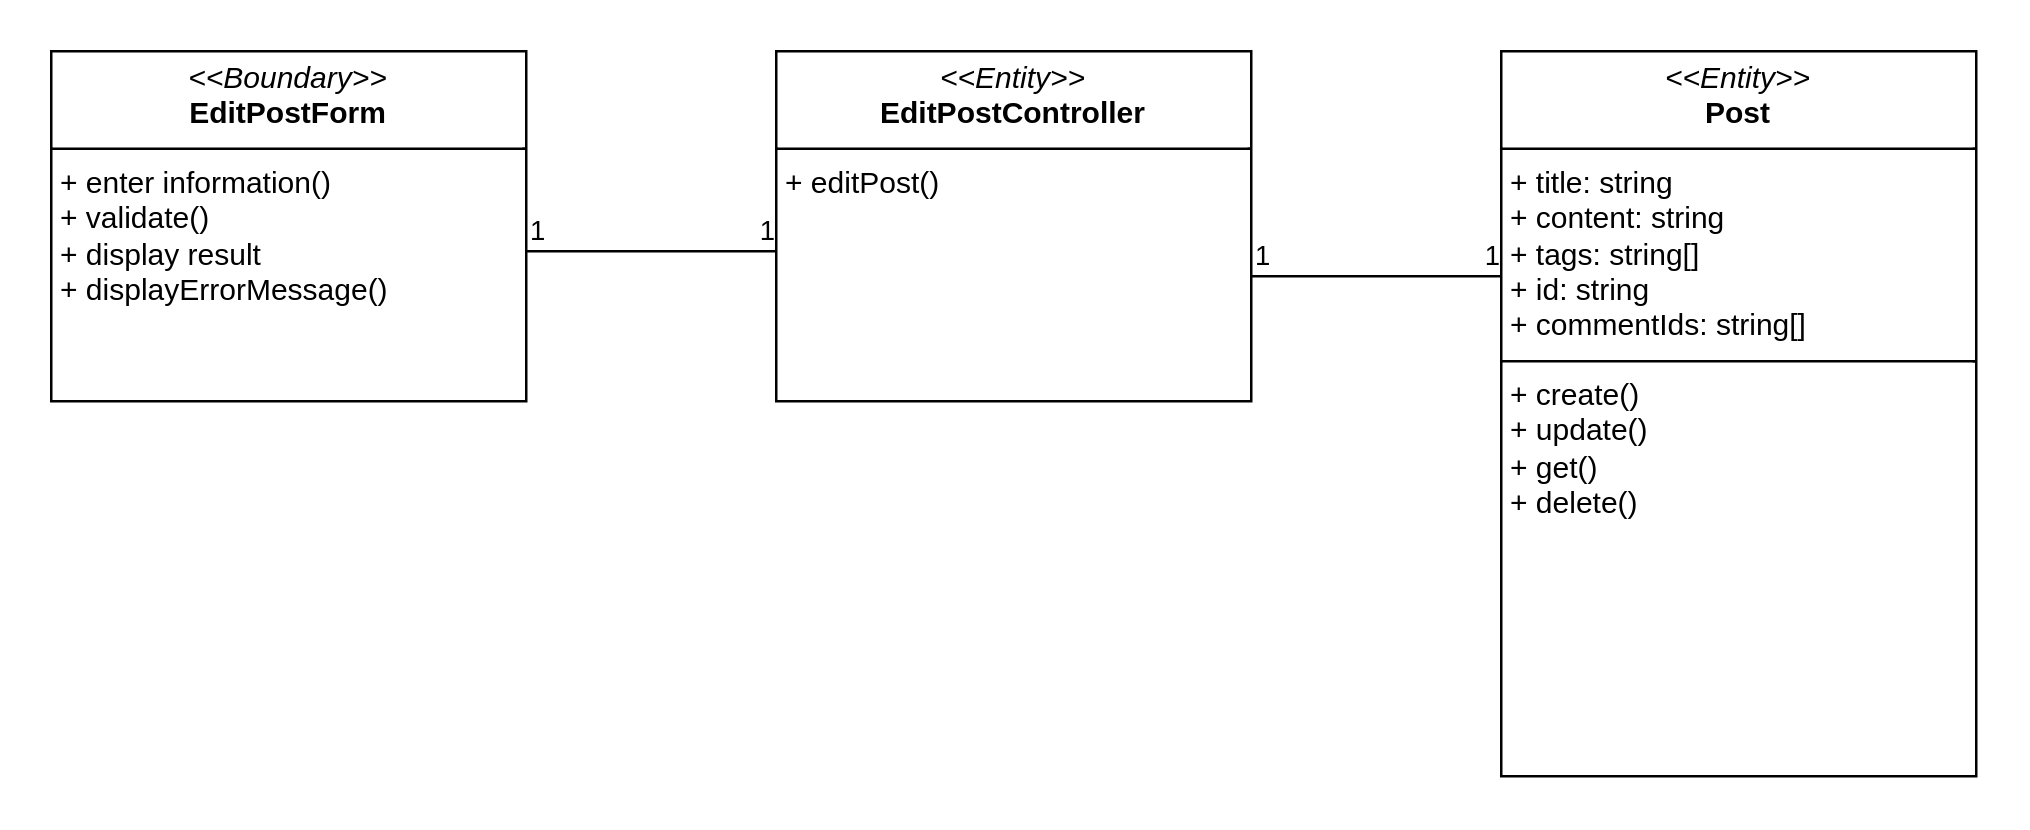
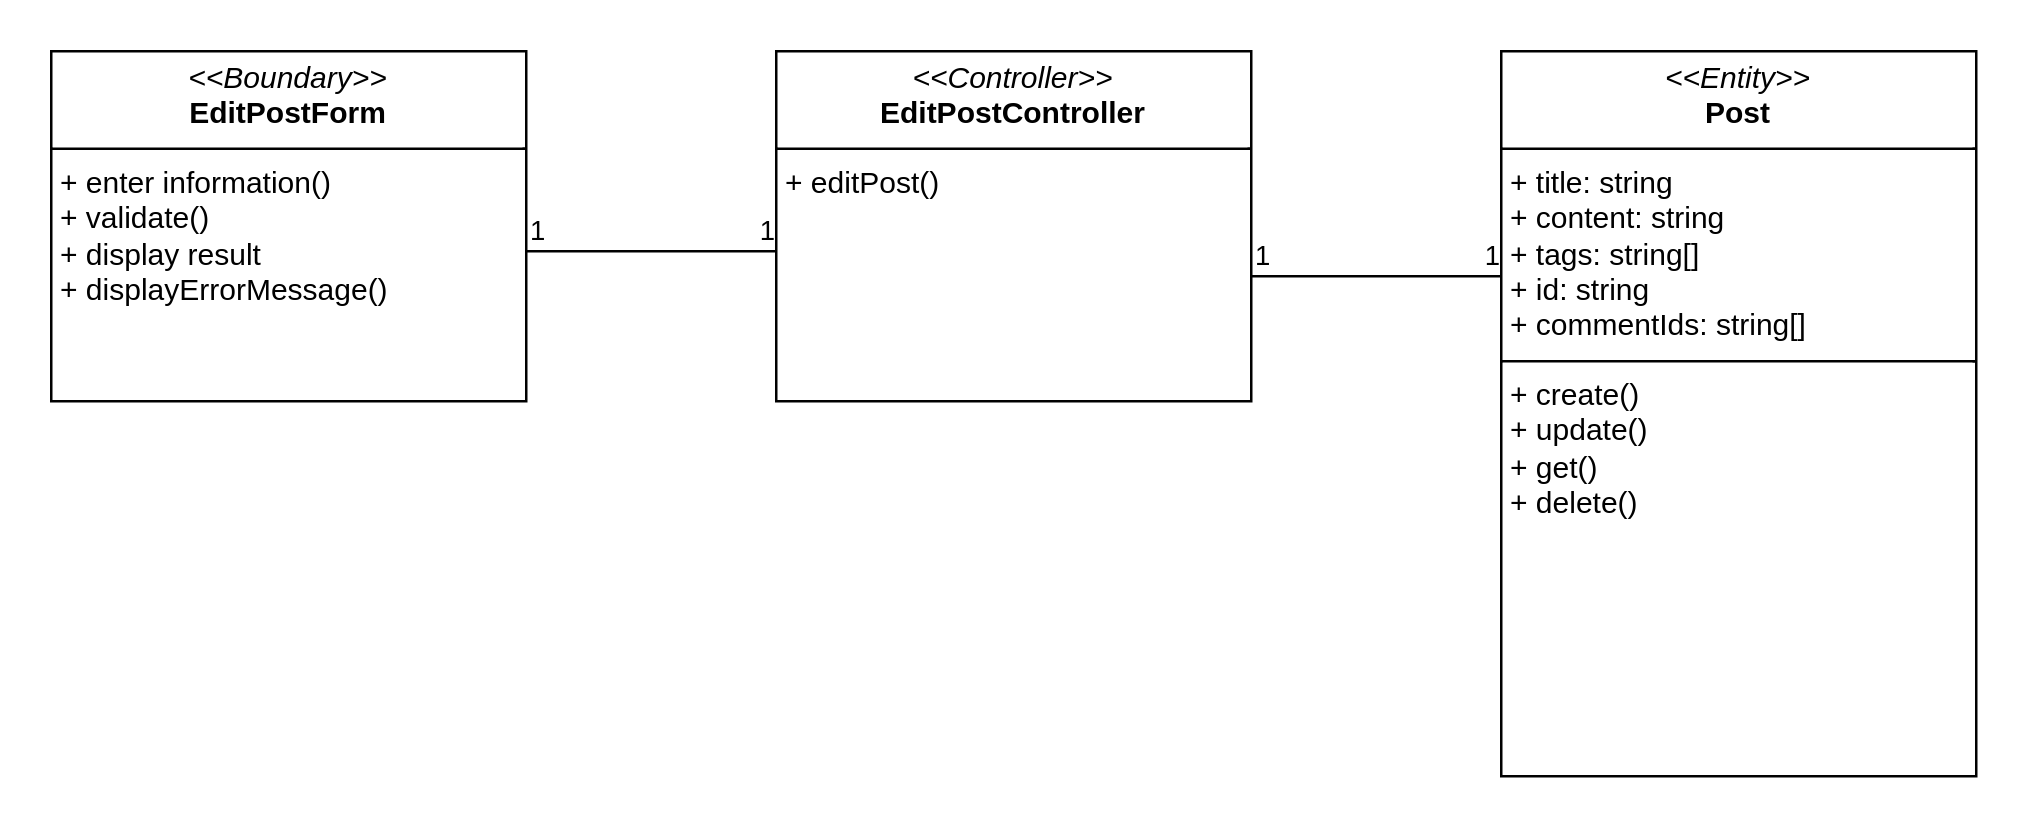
(916, 105) -> (916, 105)
